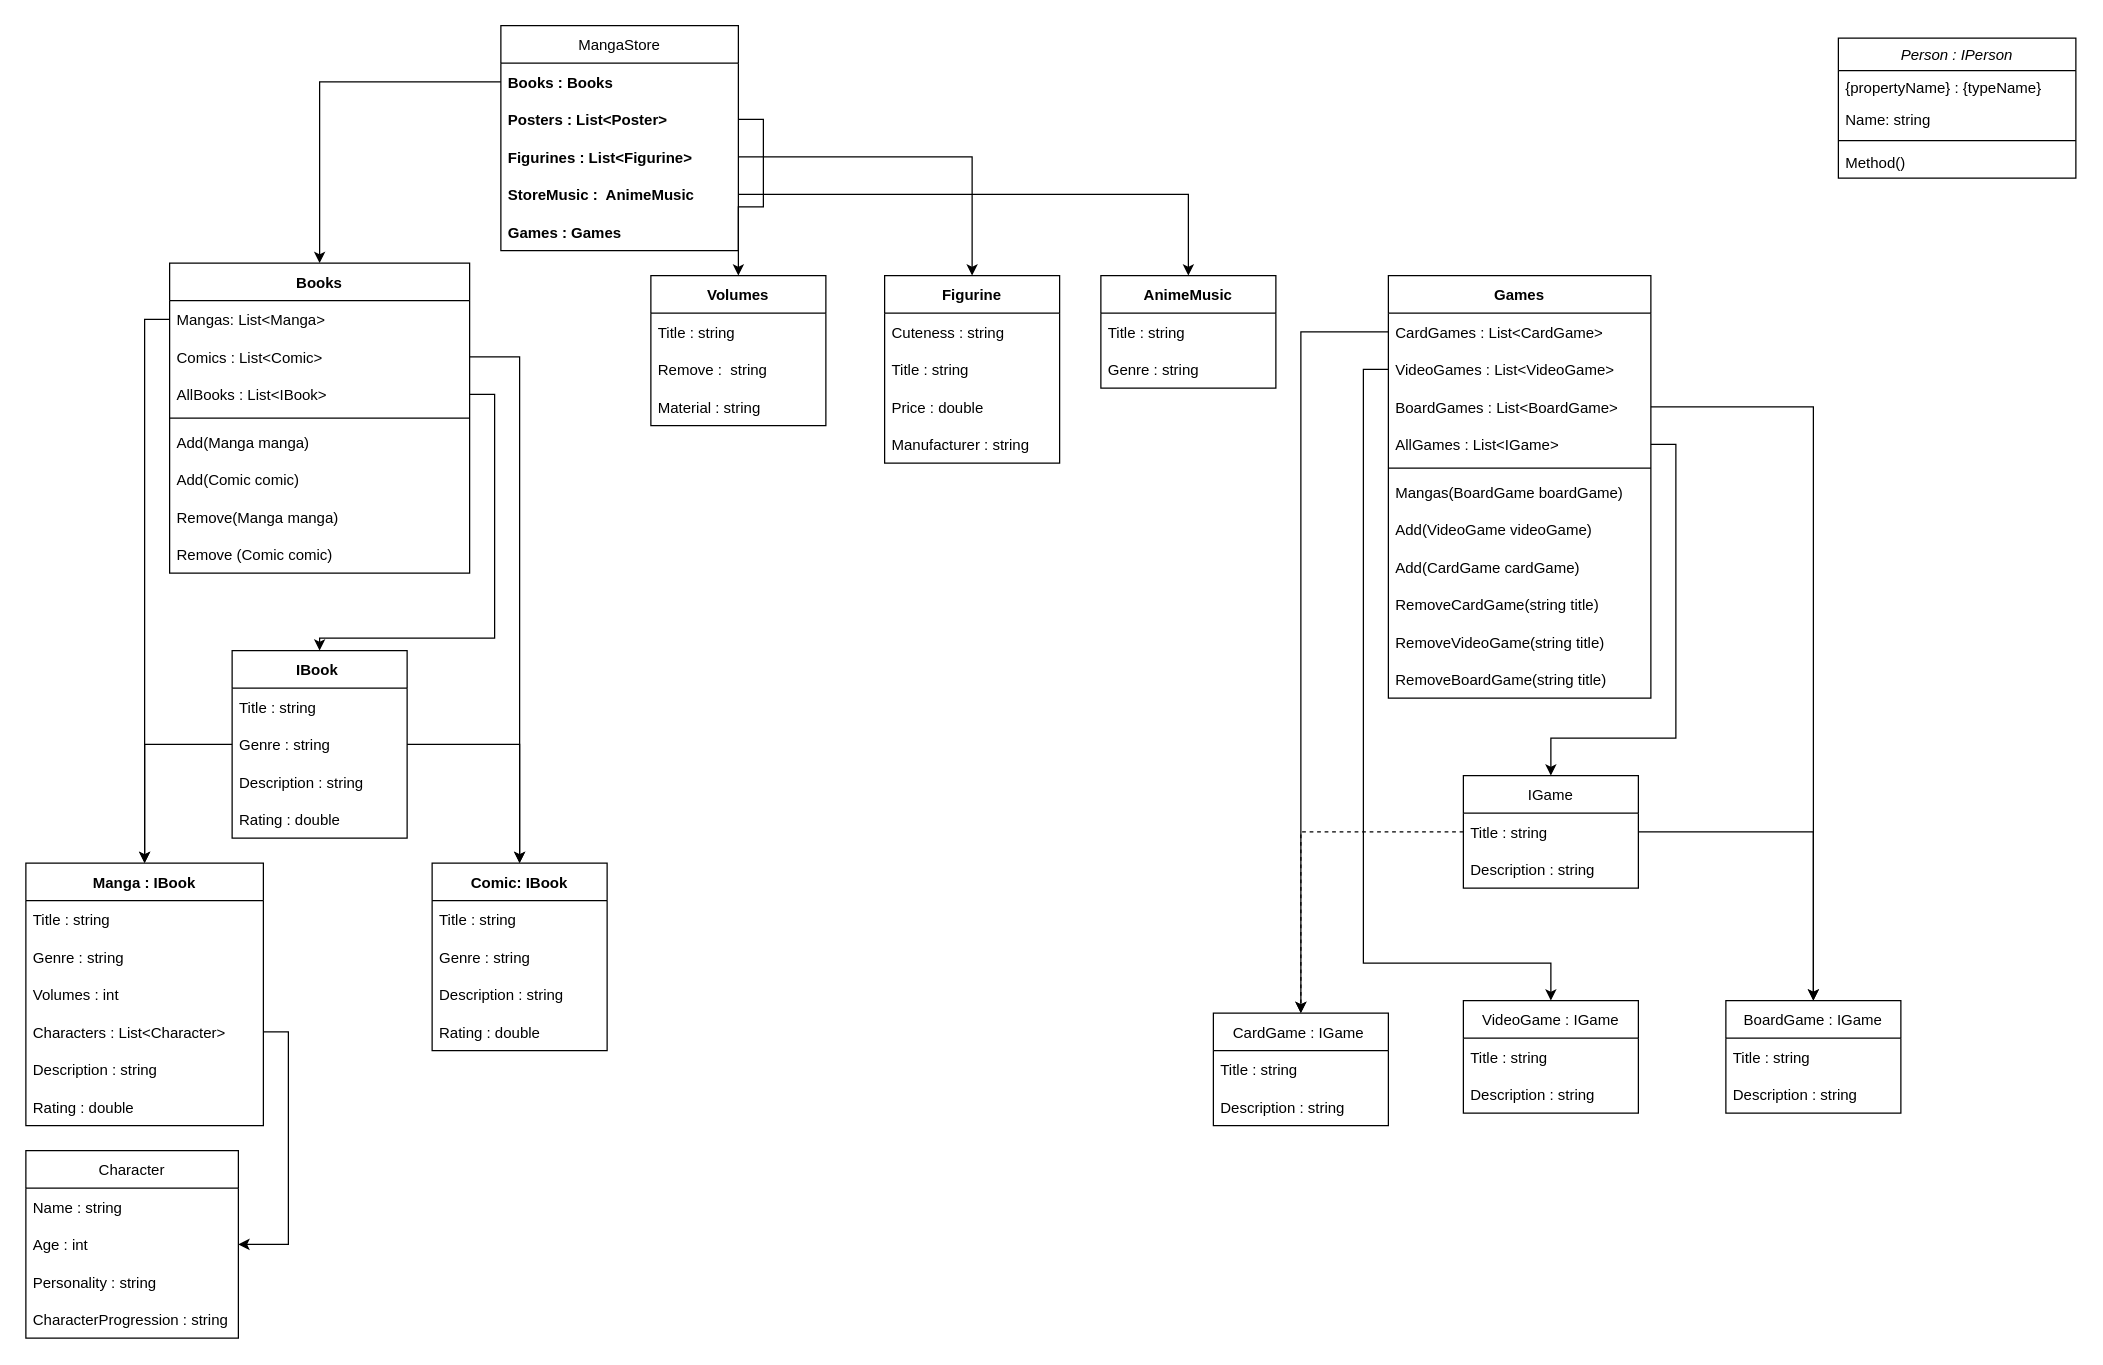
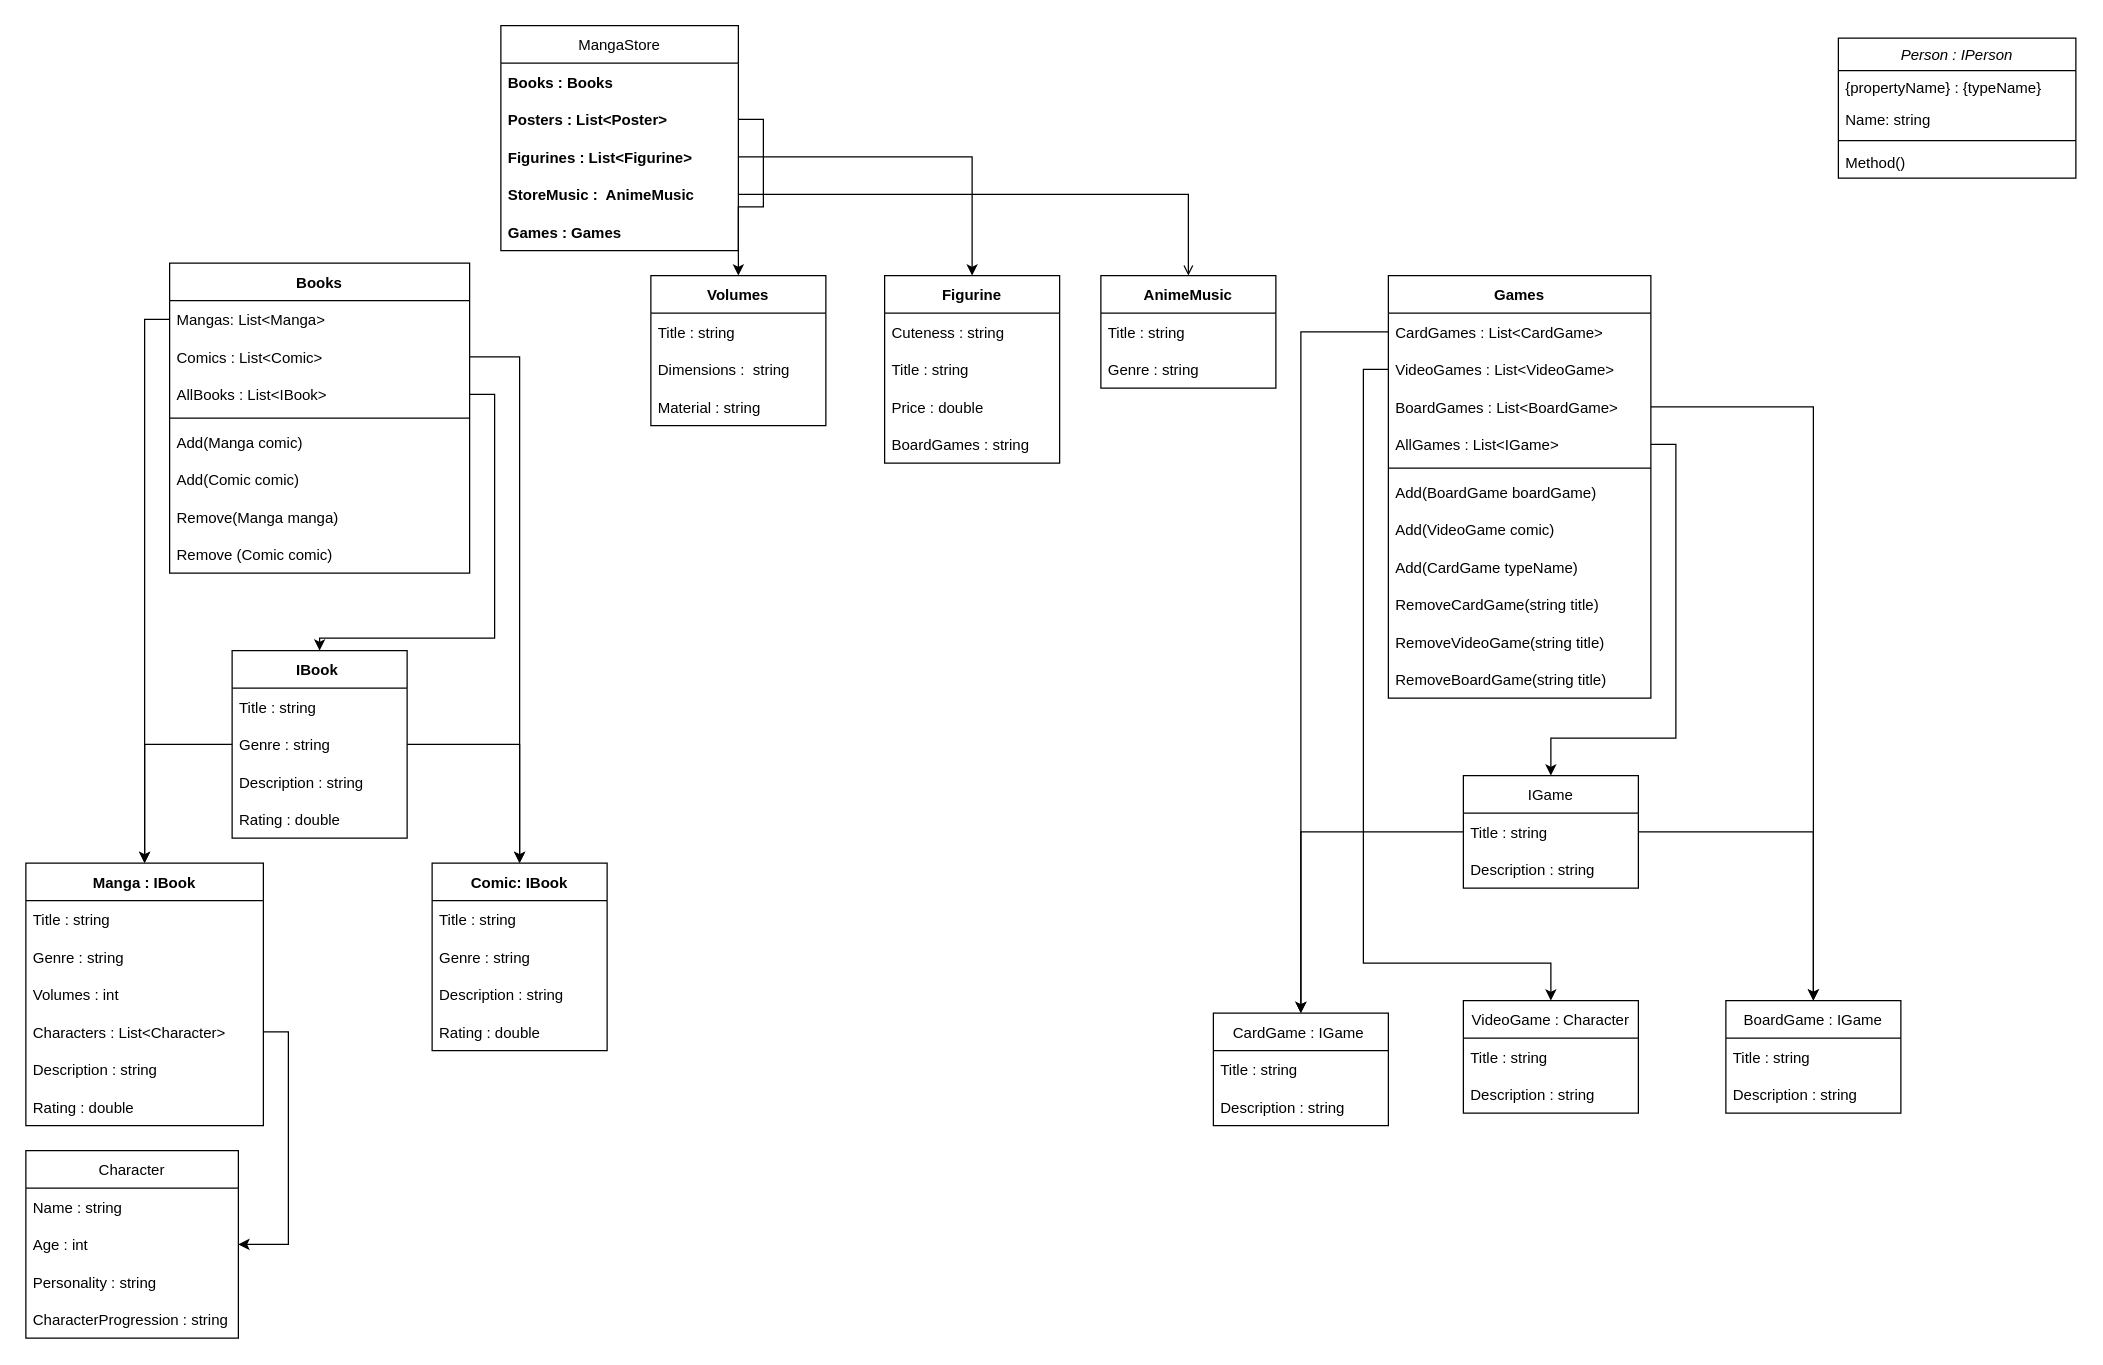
(322, 82) -> none
(1188, 266) -> (1188, 268)
(717, 370) -> (730, 370)
(242, 443) -> (240, 443)
(972, 445) -> (963, 445)
(1506, 493) -> (1494, 493)
(1490, 530) -> (1473, 530)
(1485, 568) -> (1485, 568)
(1383, 832) -> (1383, 832)
(1550, 1020) -> (1550, 1020)
